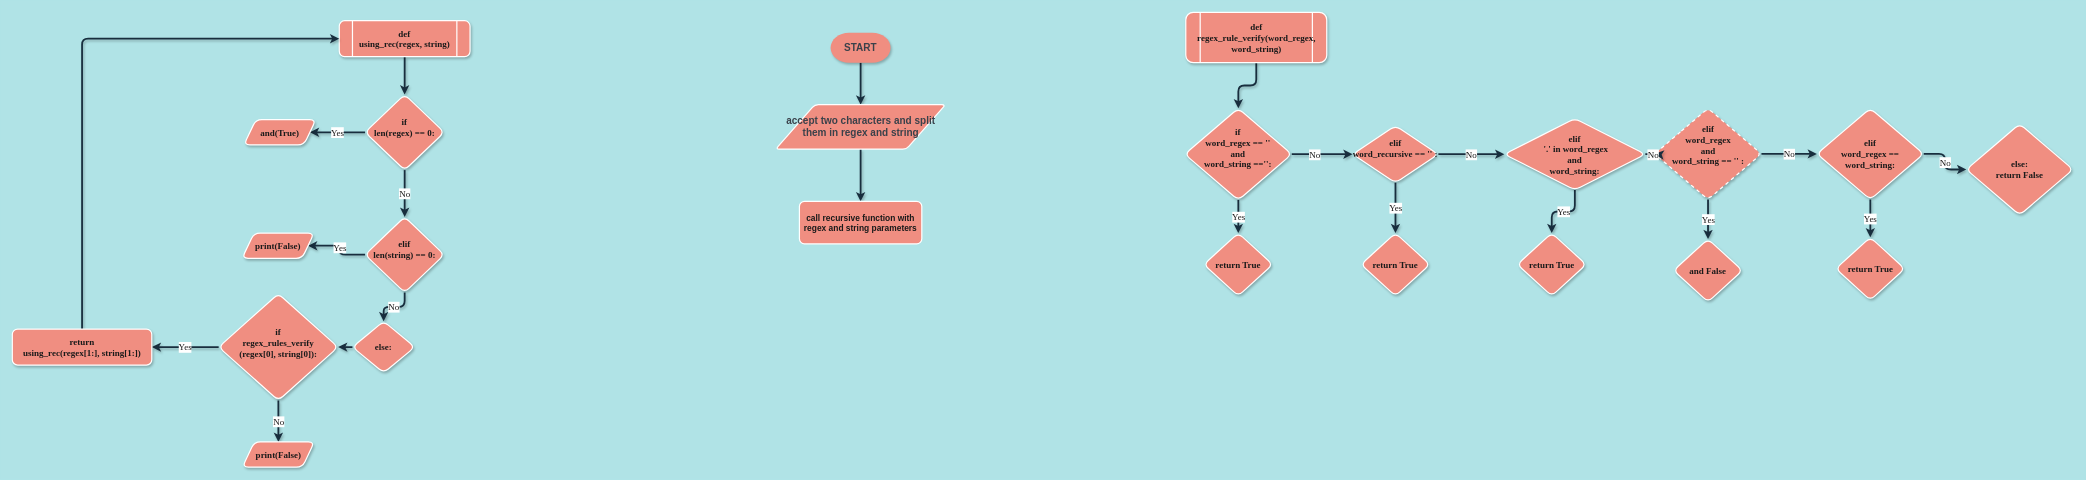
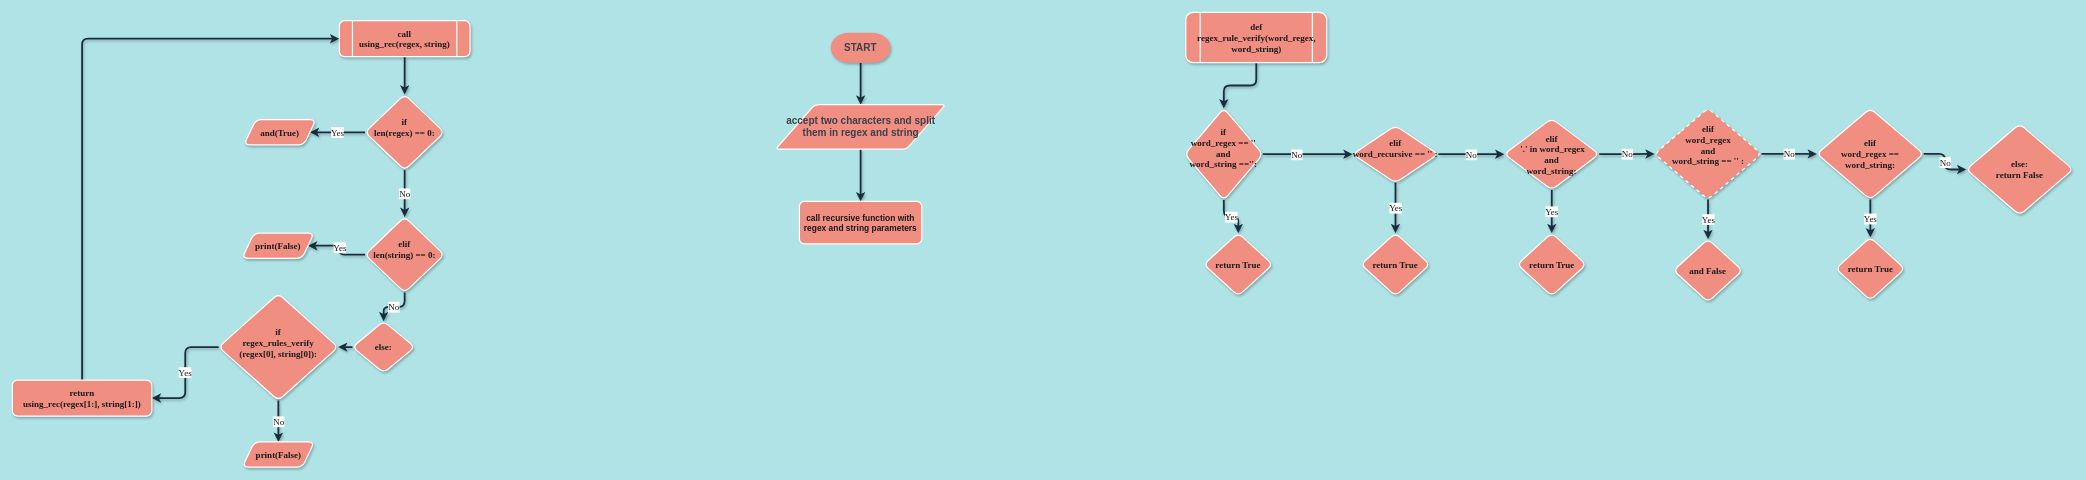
(405, 39) -> (405, 39)
(1238, 154) -> (1224, 154)
(1575, 154) -> (1552, 154)
(82, 347) -> (82, 398)
